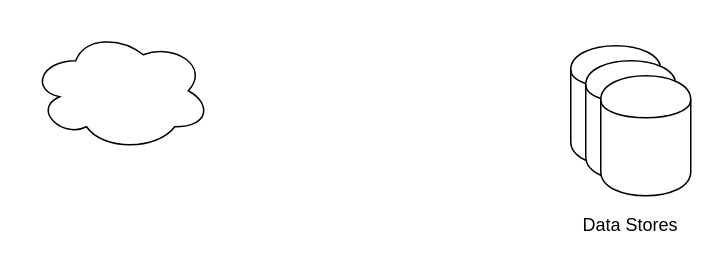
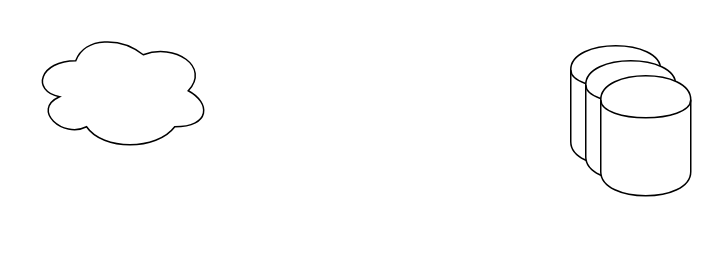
(631, 226) -> none
